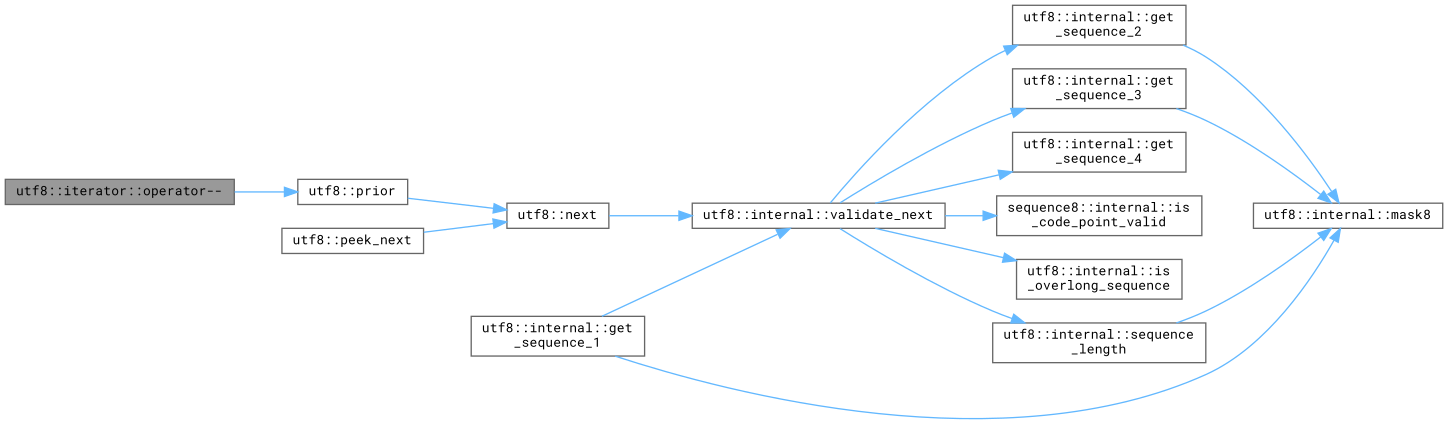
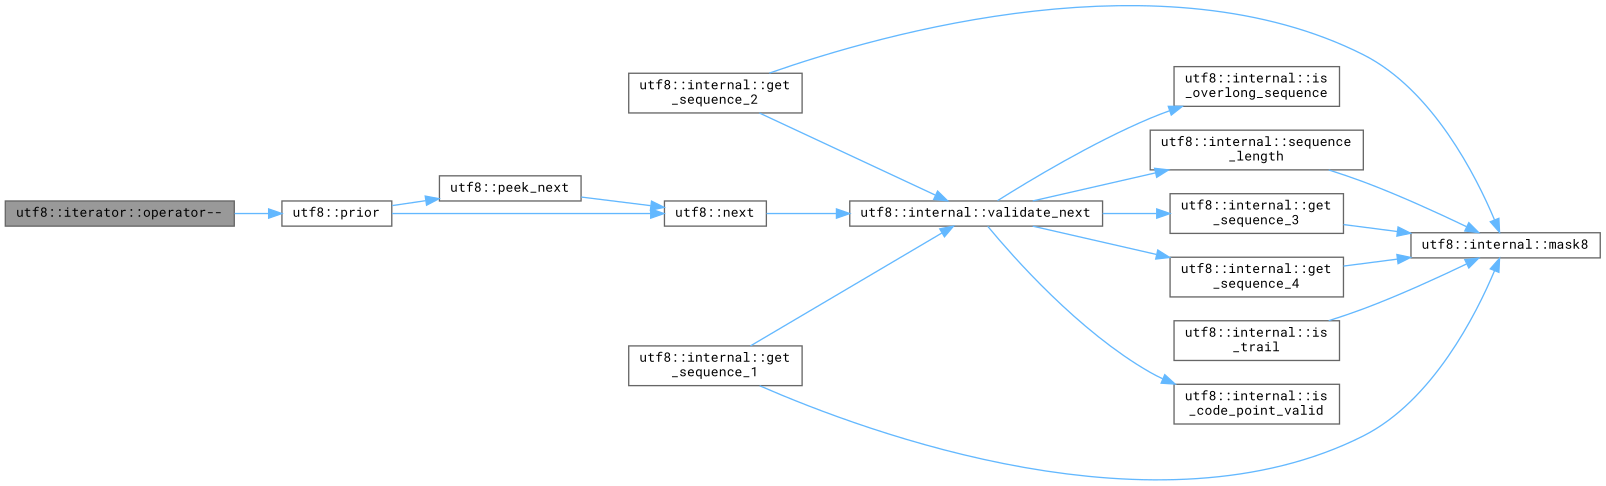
(911, 118) -> (847, 154)
none -> (409, 203)
(1099, 216) -> (1257, 404)
none -> (1370, 263)
none -> (1257, 341)
